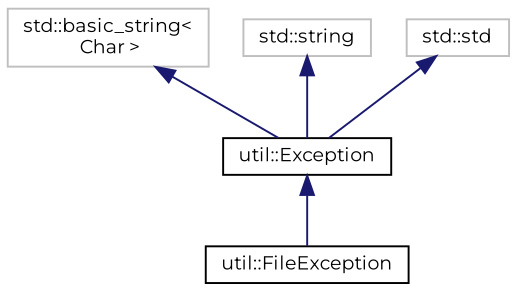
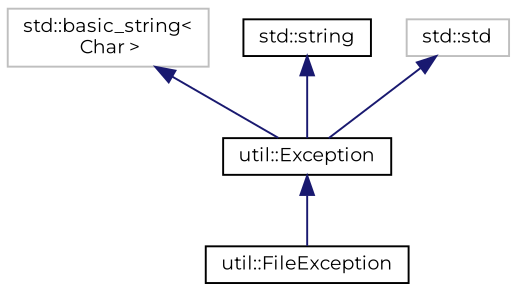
(307, 38) -> (307, 38)
